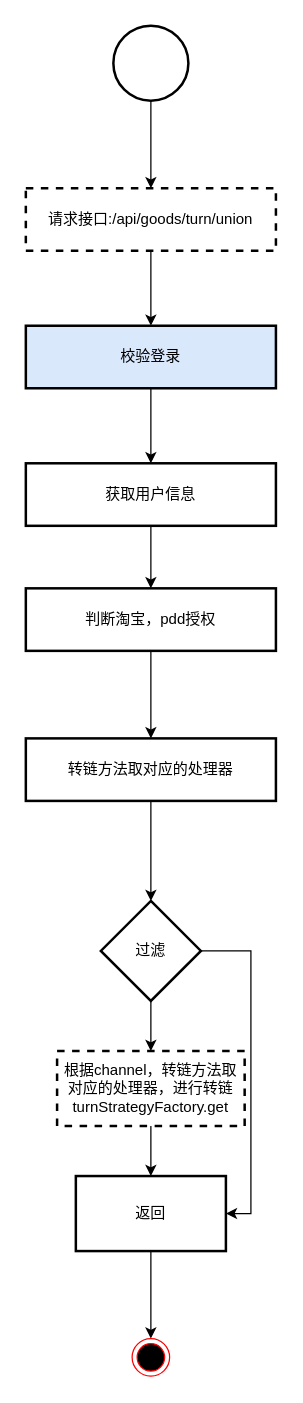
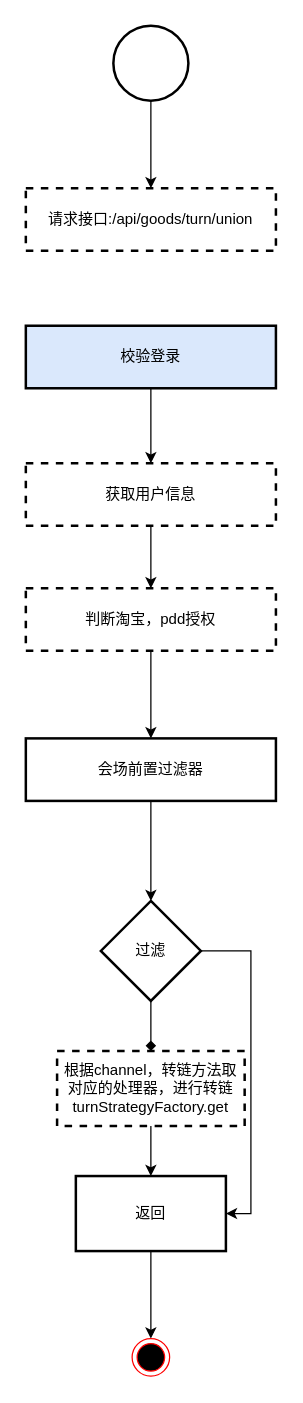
(151, 284) -> none
(151, 494) -> (151, 494)
(151, 619) -> (151, 619)
(151, 769) -> (151, 769)
(151, 1041) -> (151, 1040)
